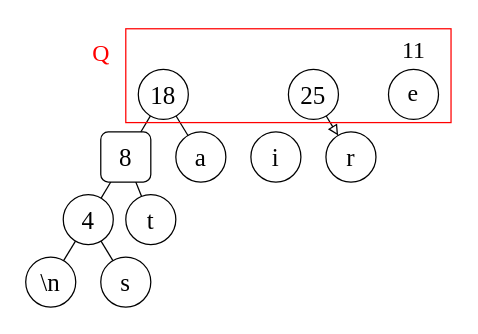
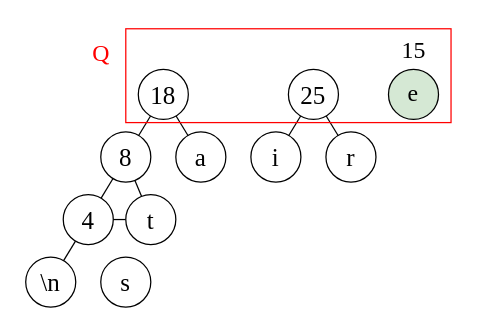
(414, 51) -> (414, 51)
(413, 94) -> (413, 94)
(331, 125) -> (334, 129)
none -> (294, 126)
(126, 157) -> (126, 157)
(107, 251) -> (119, 219)
